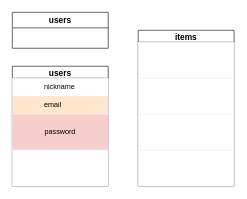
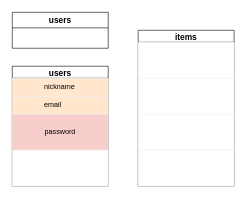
(60, 87) -> (60, 87)
